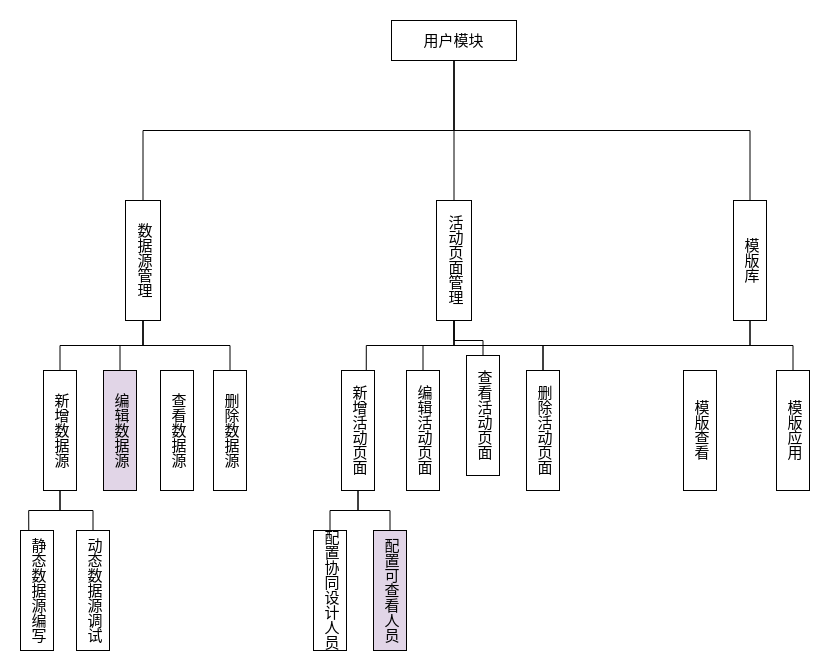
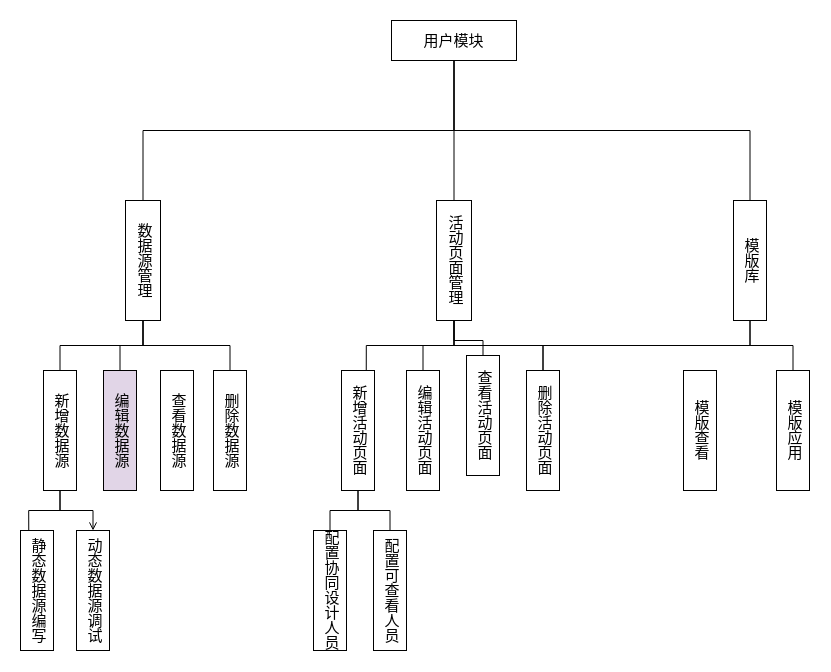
(93, 525) -> (93, 524)
(390, 591) -> (390, 591)
